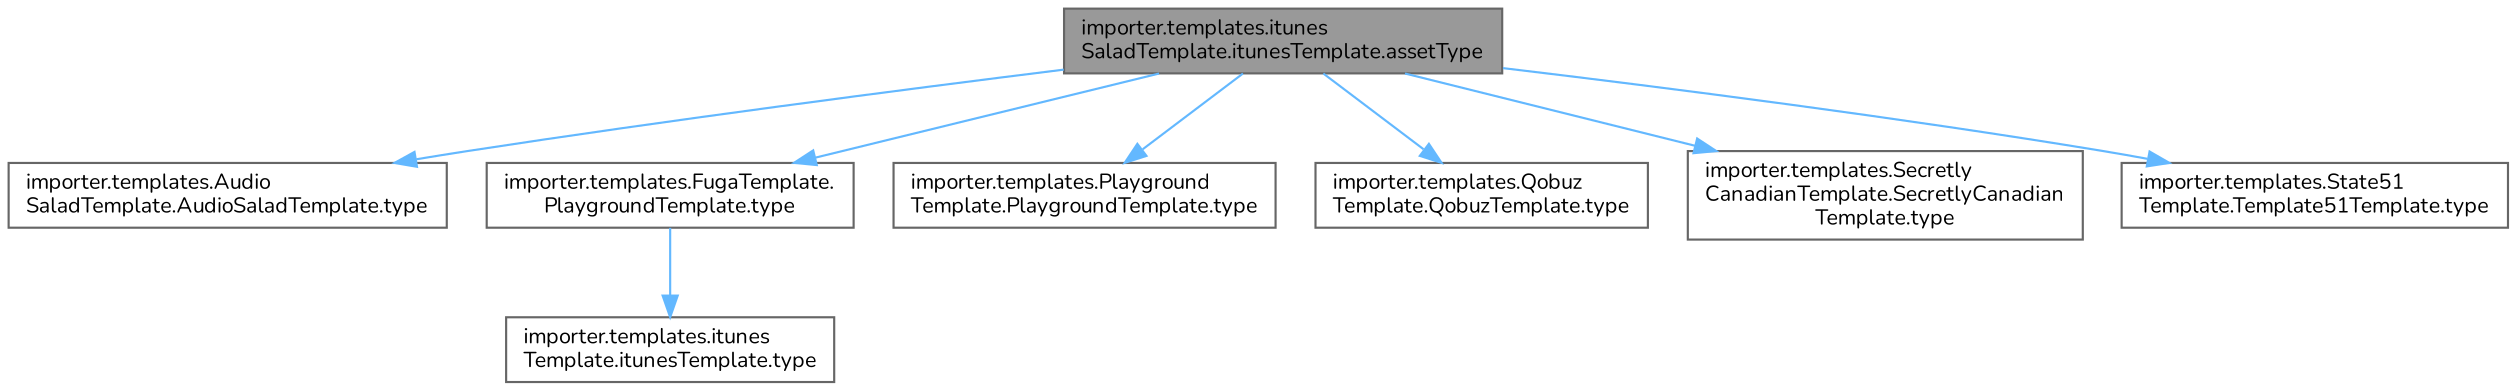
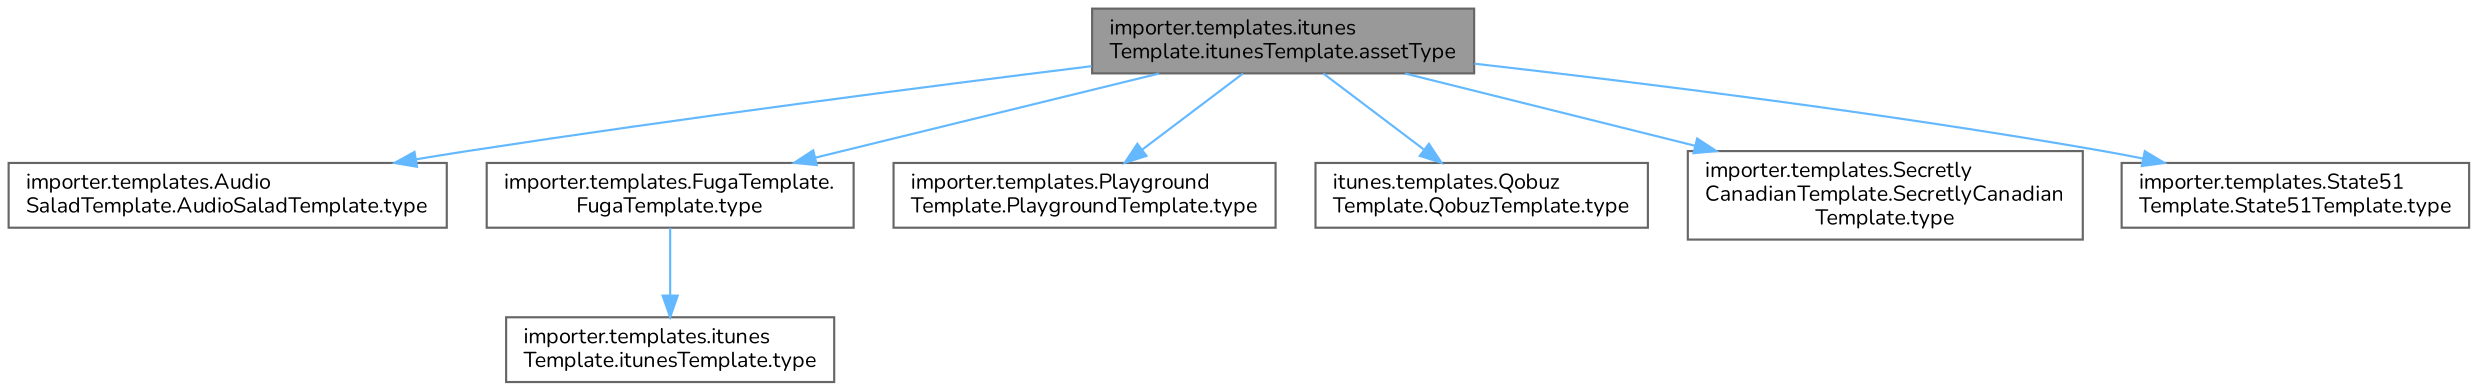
(1283, 41) -> (1283, 41)
(670, 195) -> (670, 195)
(1482, 195) -> (1482, 195)
(2315, 195) -> (2295, 195)
